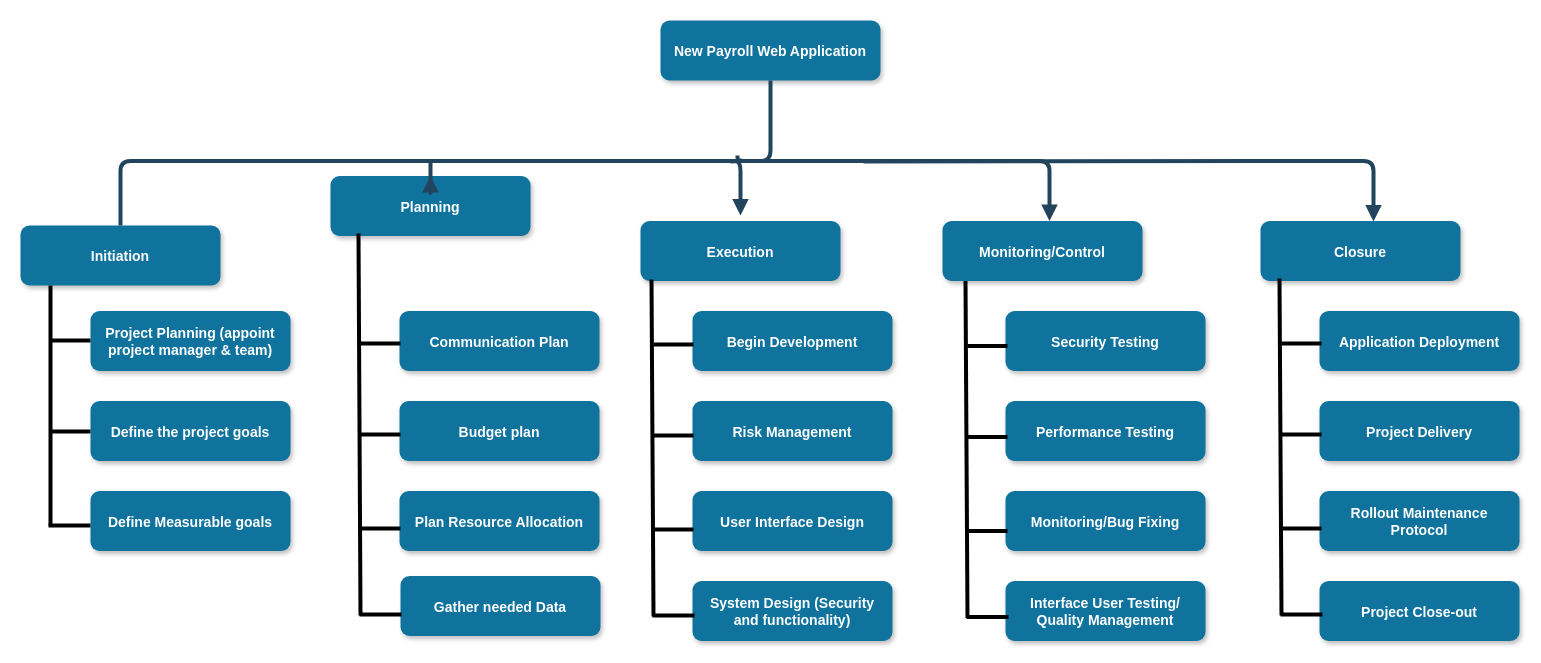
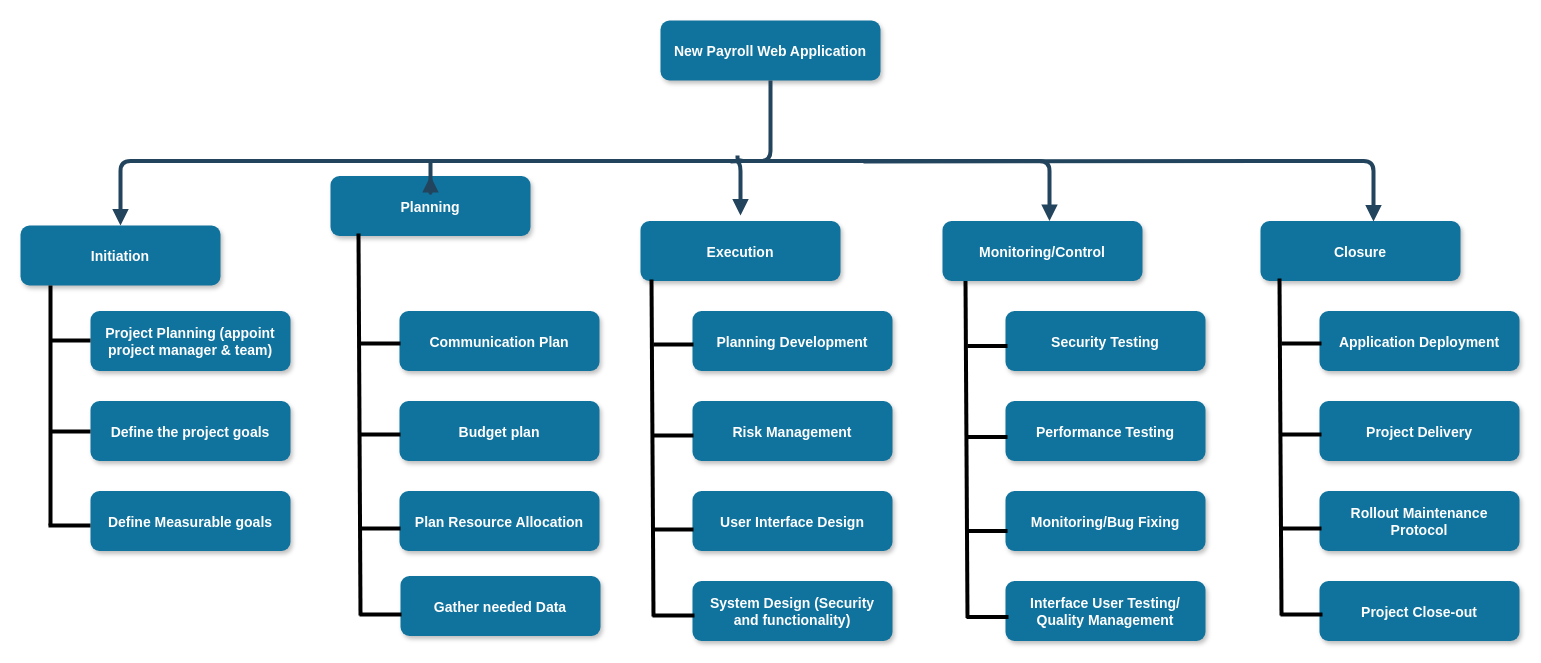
(121, 216) -> (121, 209)
(792, 342) -> (792, 342)
